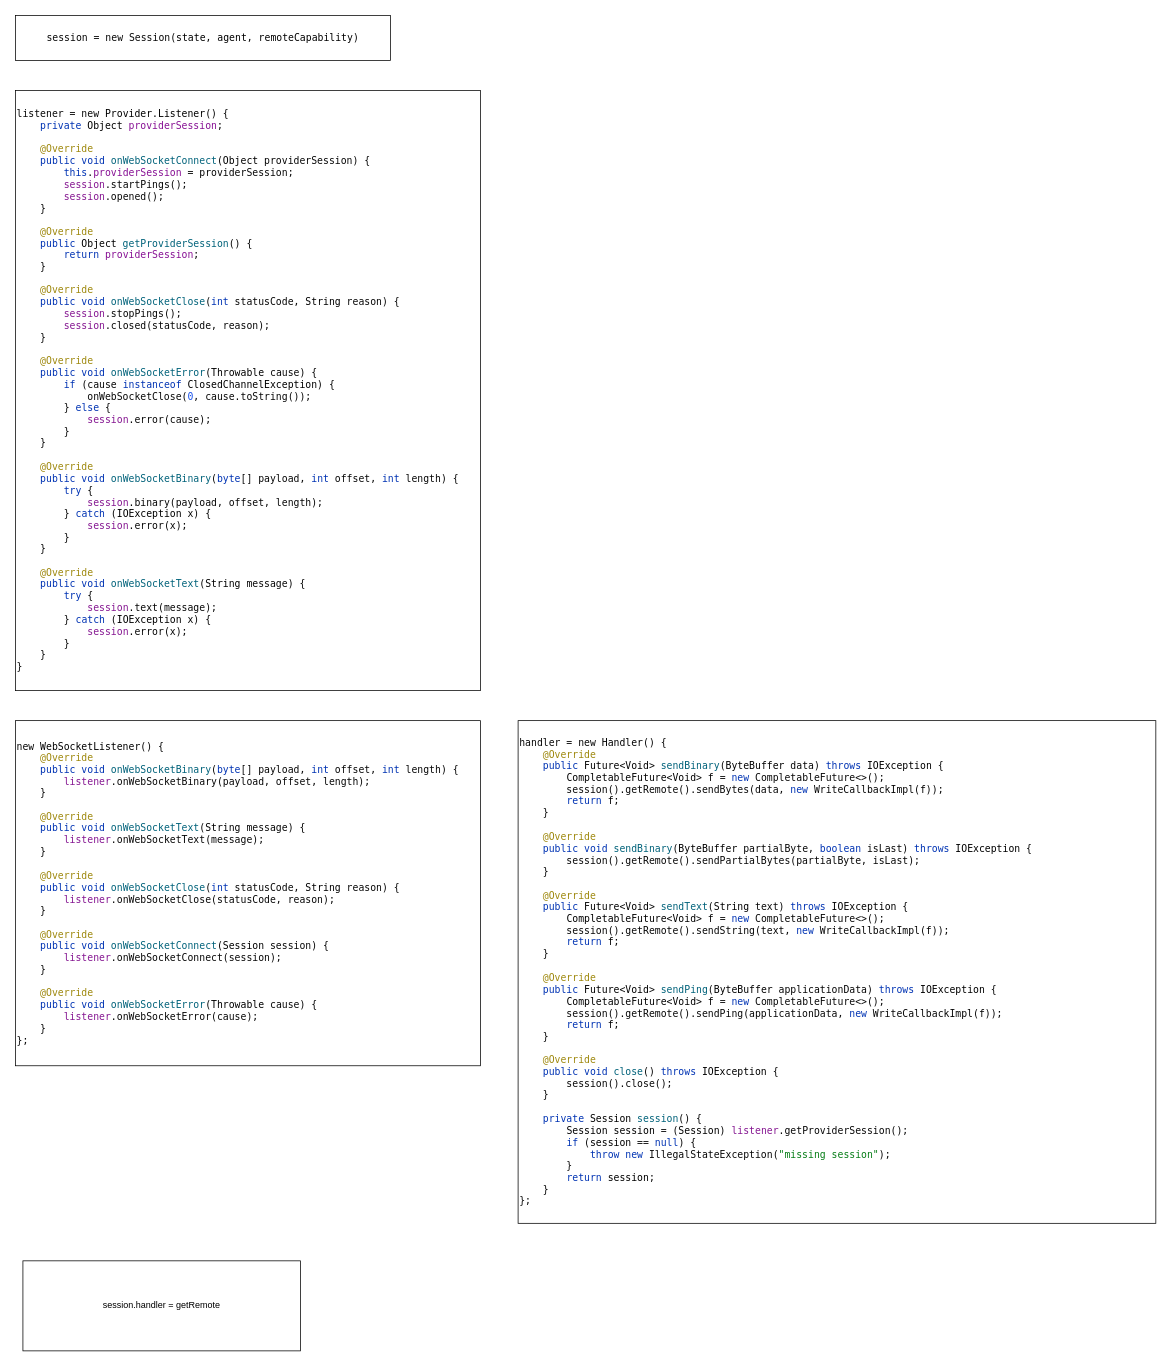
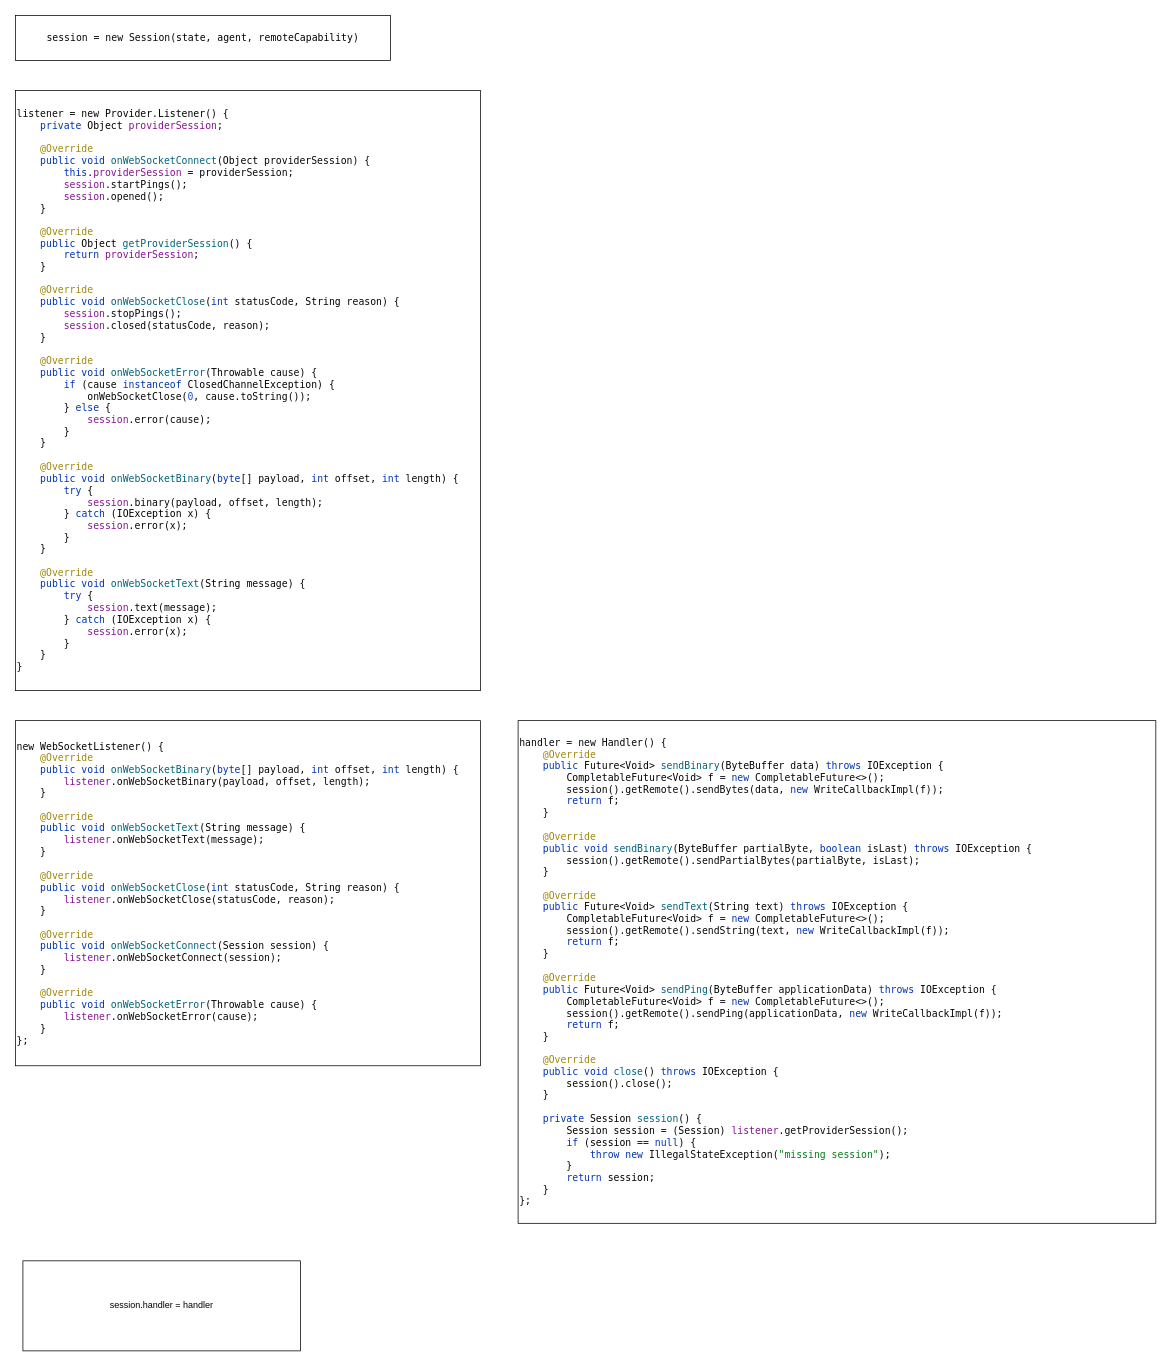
(162, 1305) -> (162, 1305)
